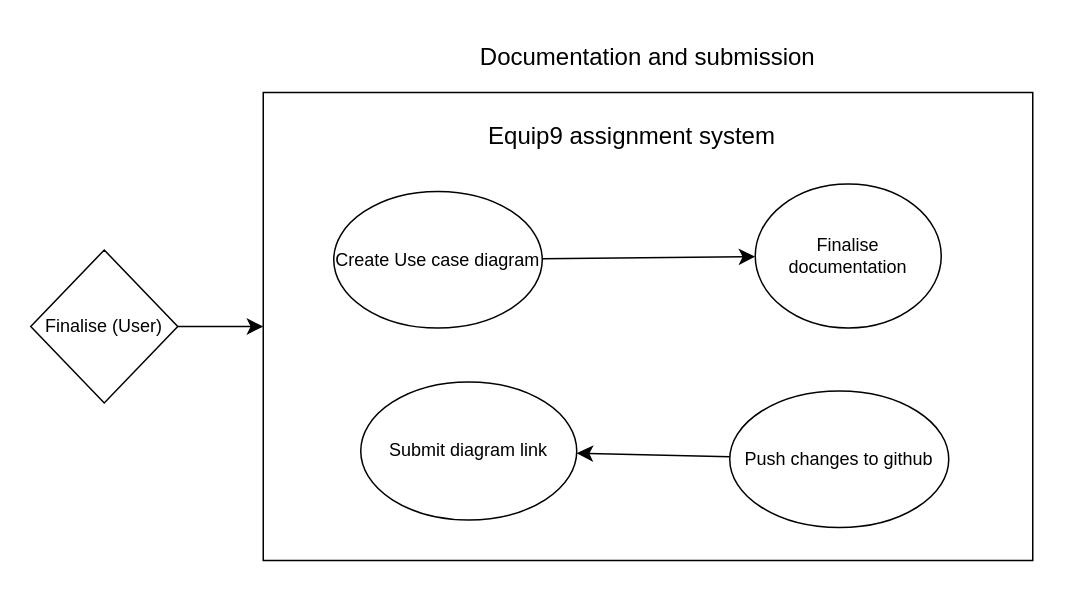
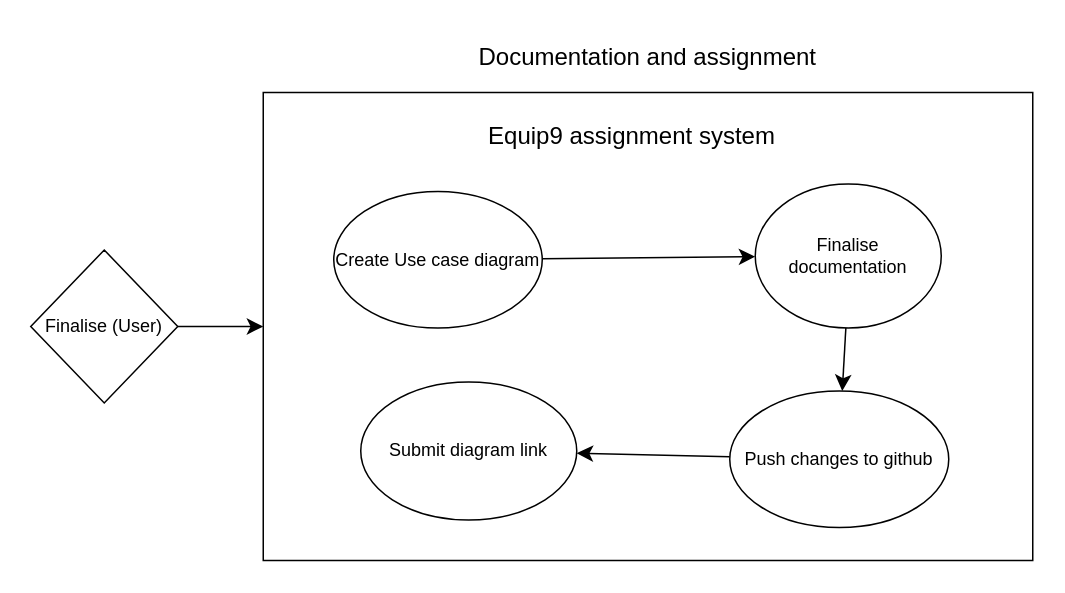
(648, 56) -> (648, 56)
none -> (844, 354)
